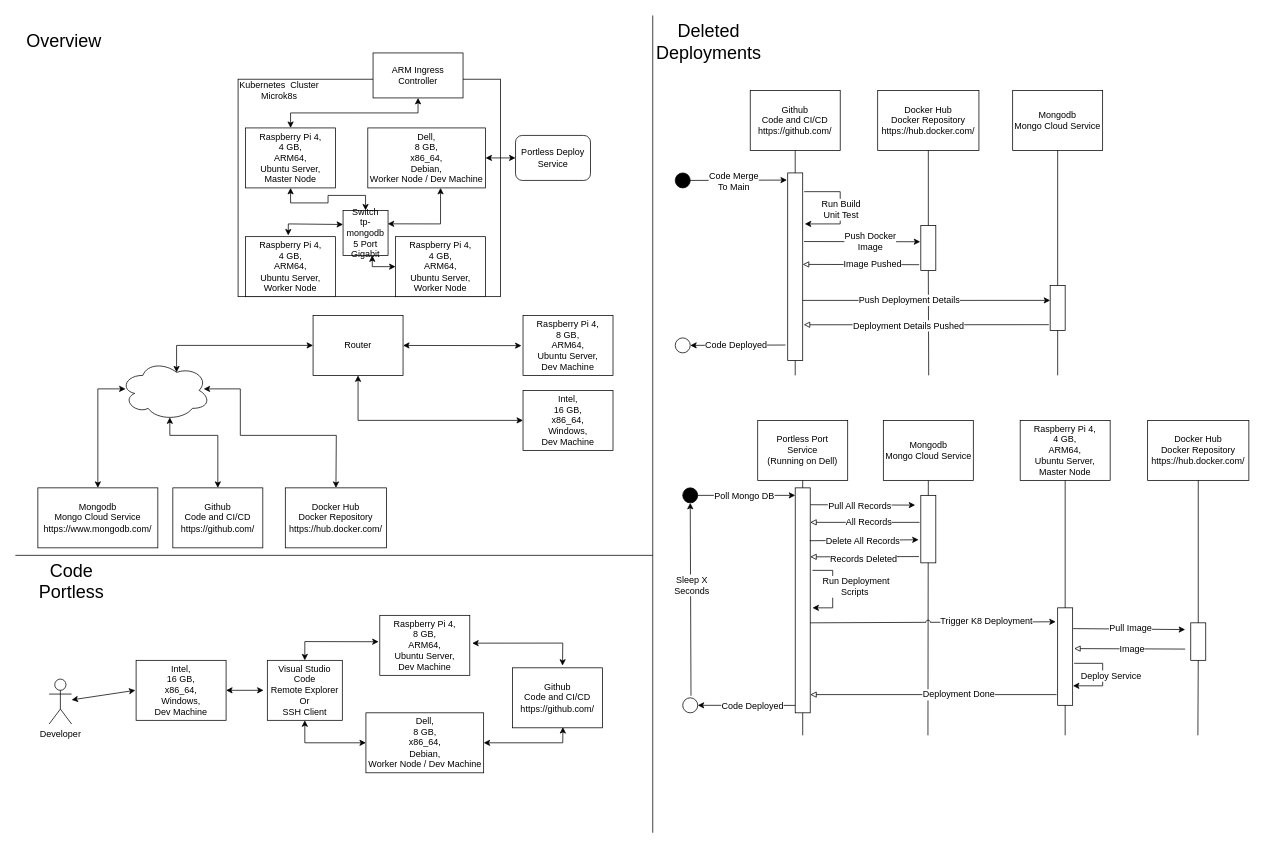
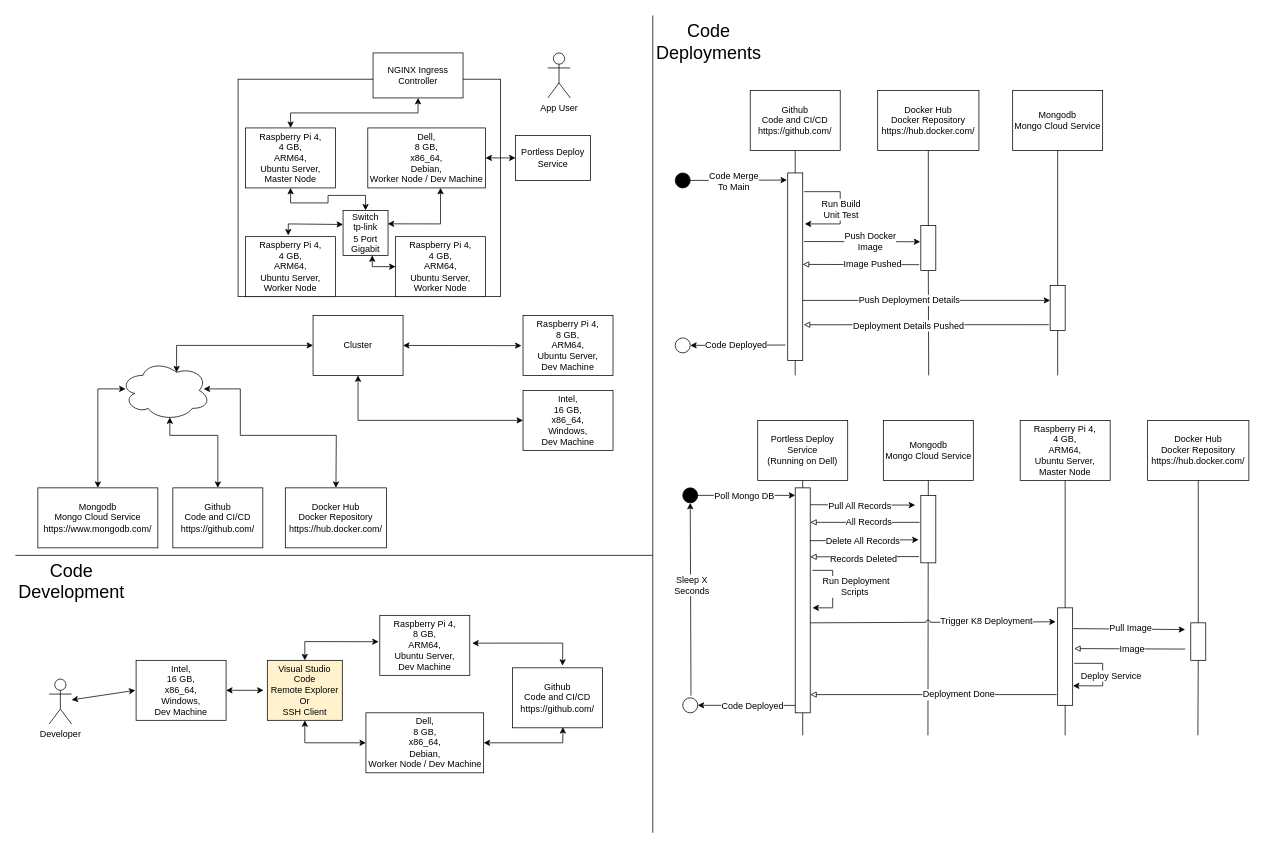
(64, 42) -> none
(709, 42) -> (709, 42)
(418, 75) -> (418, 75)
none -> (559, 75)
(279, 90) -> none
(553, 158) -> (553, 158)
(366, 233) -> (366, 233)
(358, 345) -> (358, 345)
(803, 450) -> (803, 450)
(72, 582) -> (72, 582)
(305, 690) -> (305, 690)
